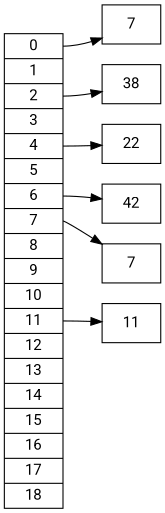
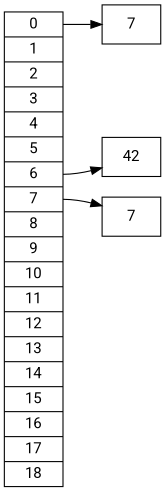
(131, 84) -> none
(131, 144) -> none
(131, 323) -> none
